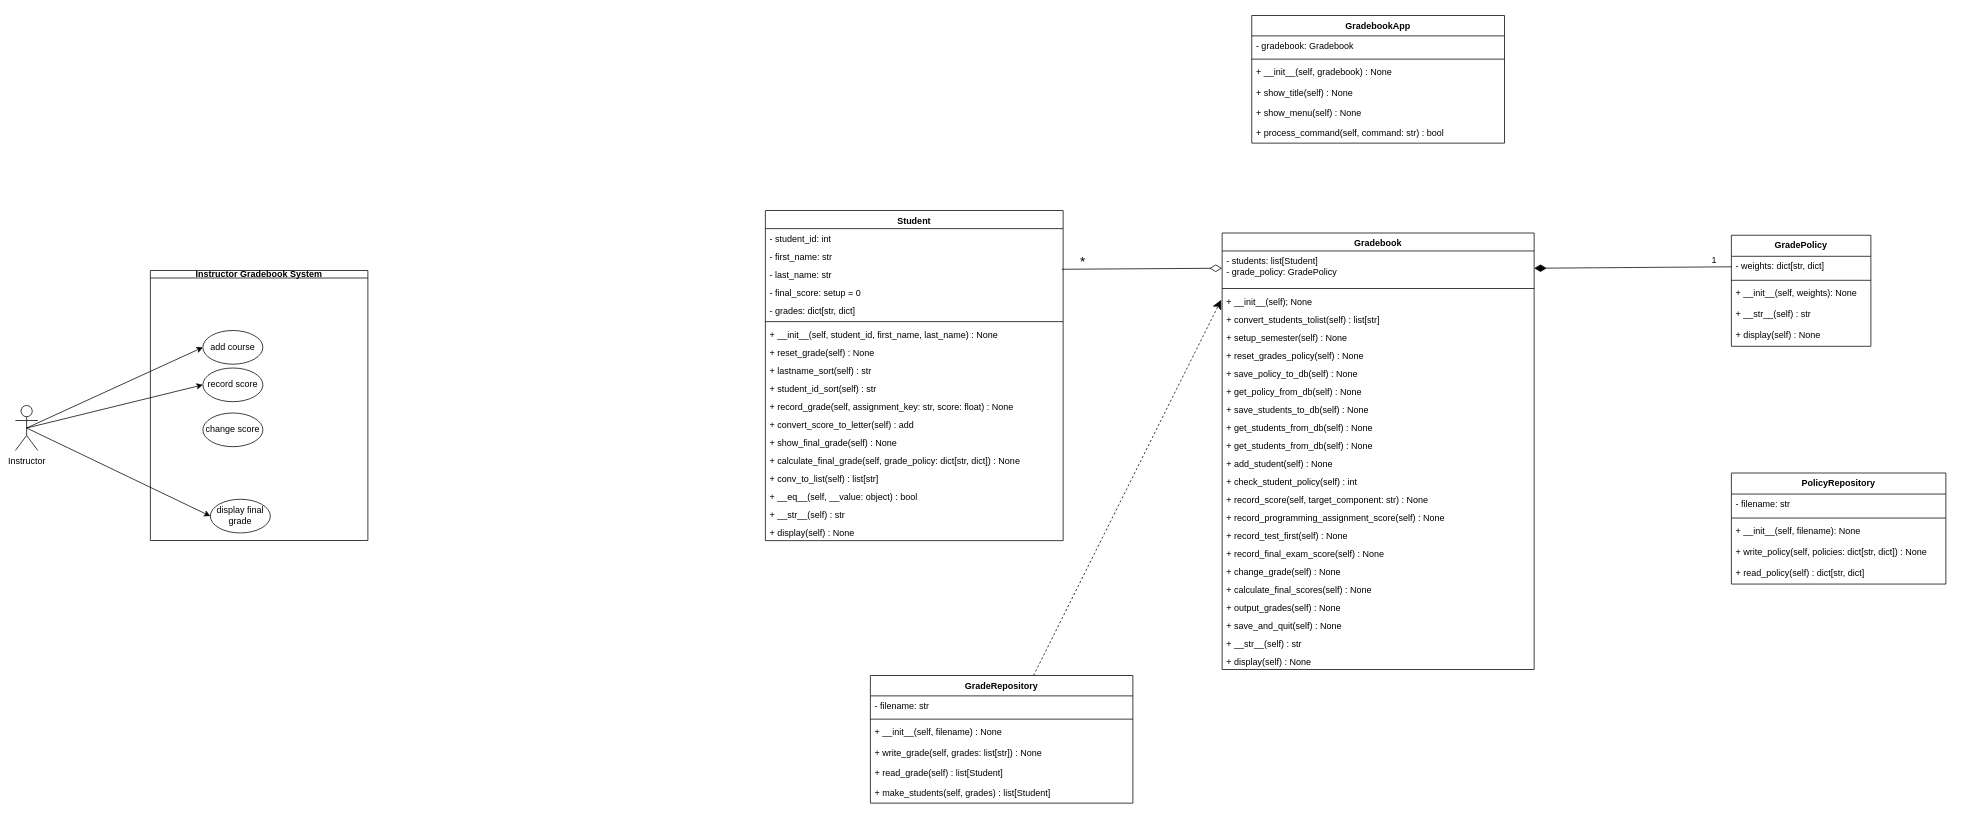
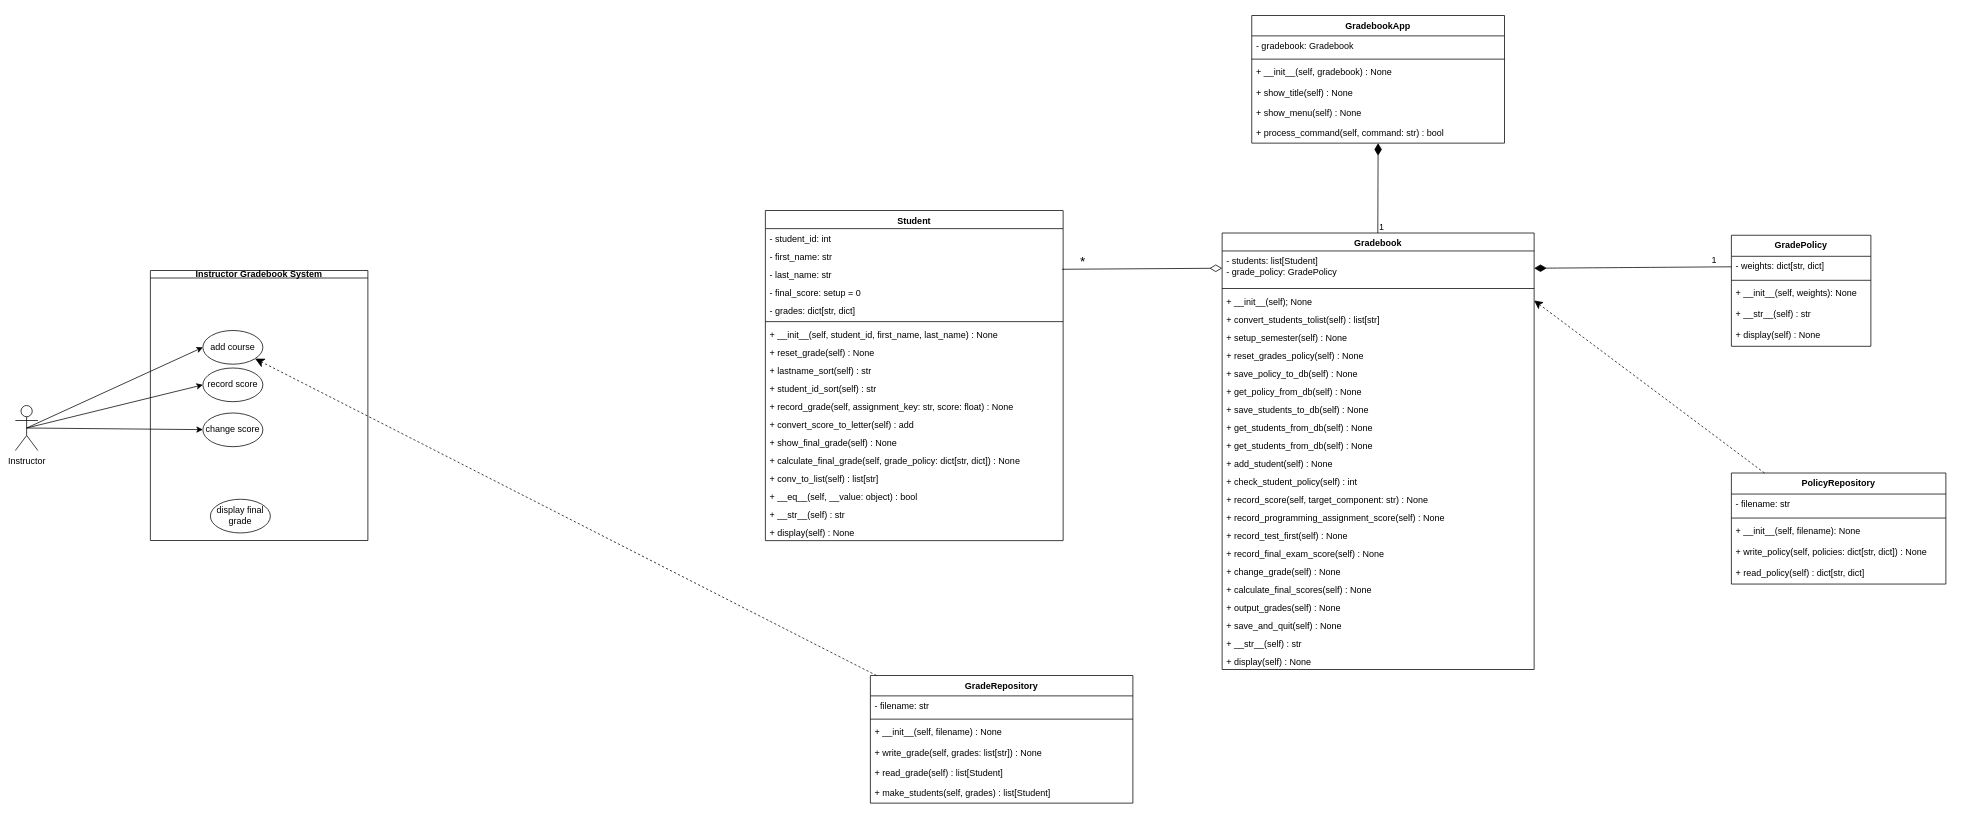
none -> (1378, 221)
none -> (1736, 452)
(117, 471) -> (80, 428)
(1110, 523) -> (696, 584)
